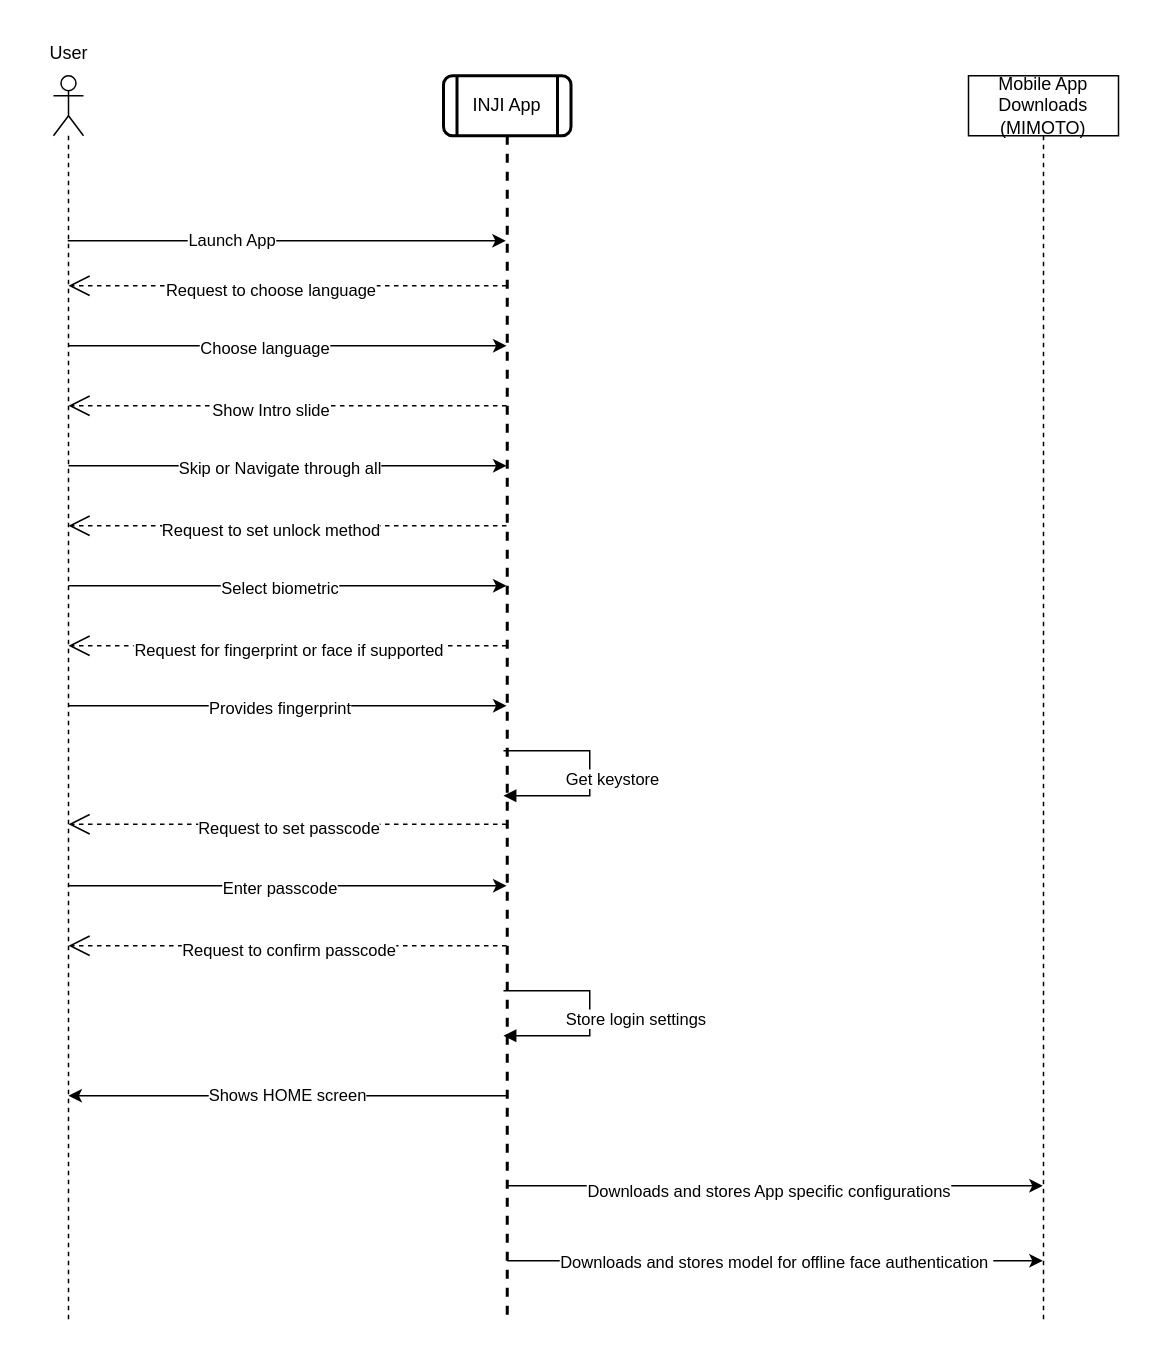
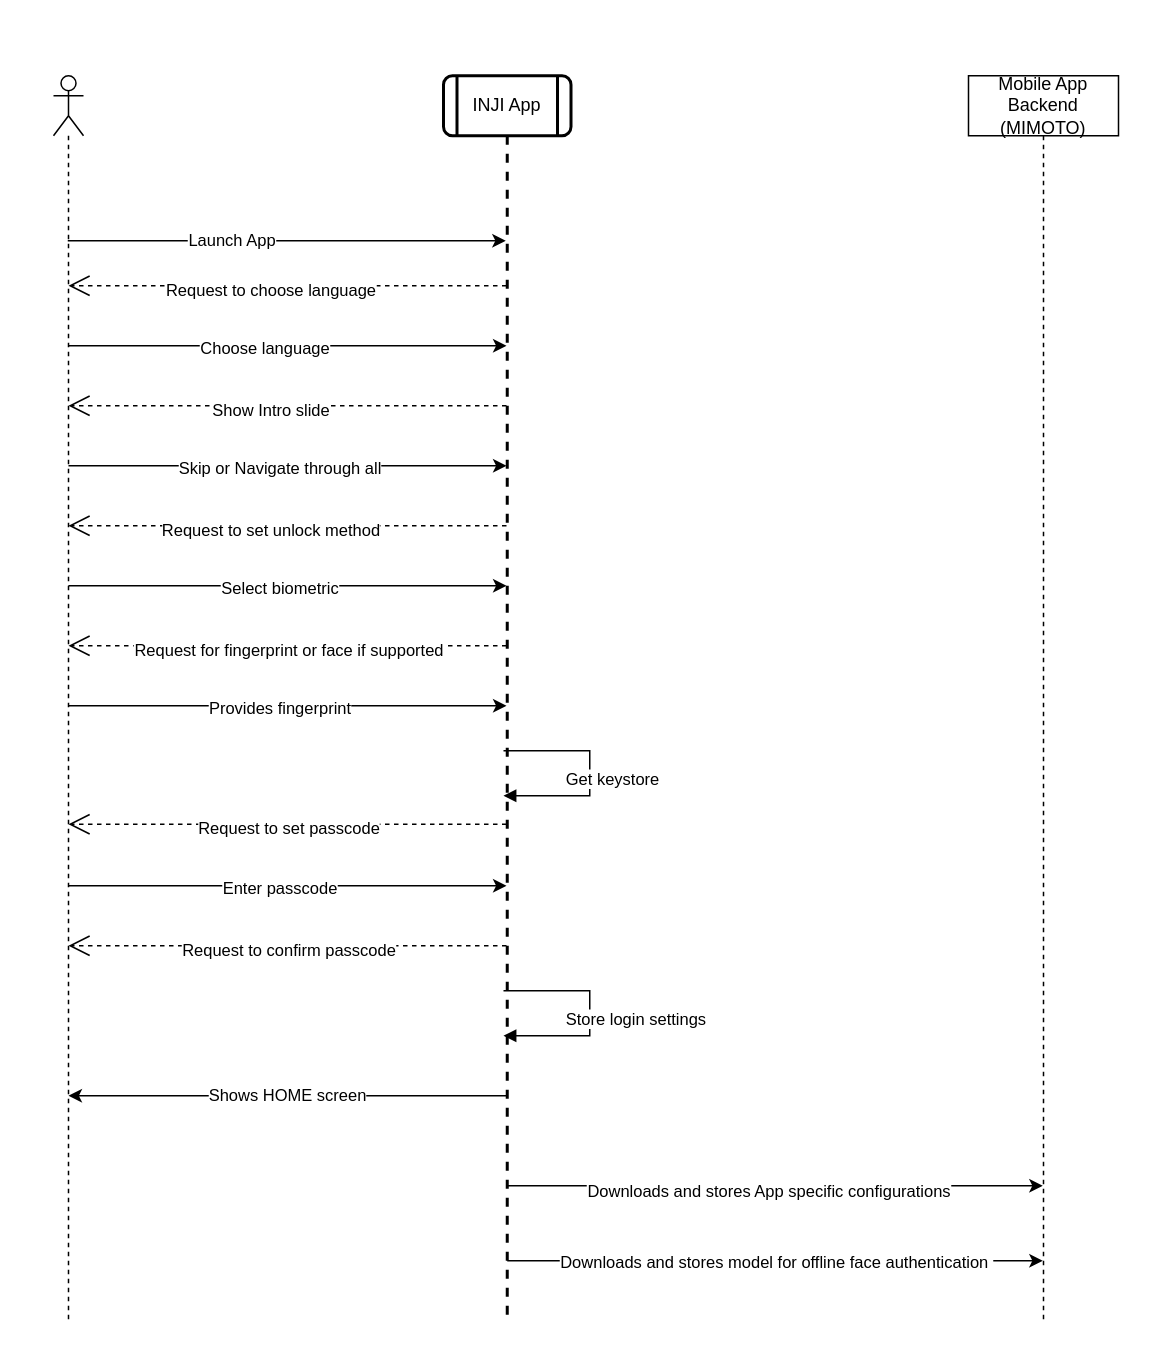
(68, 53) -> none
(1043, 106) -> (1043, 106)
